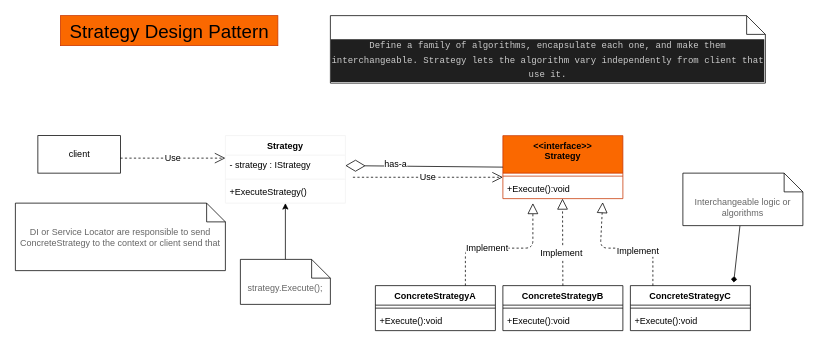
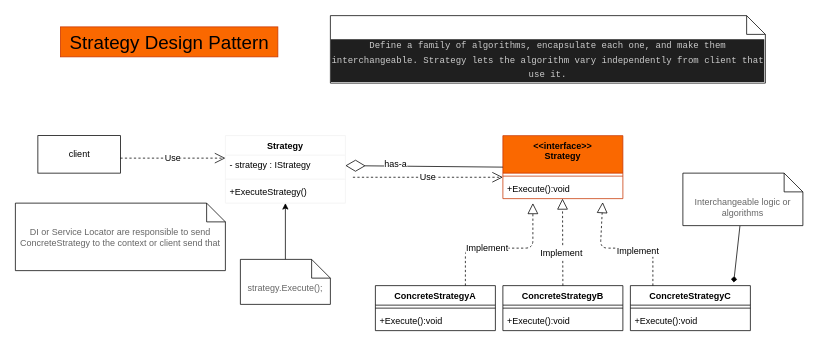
(169, 30) -> (169, 42)
